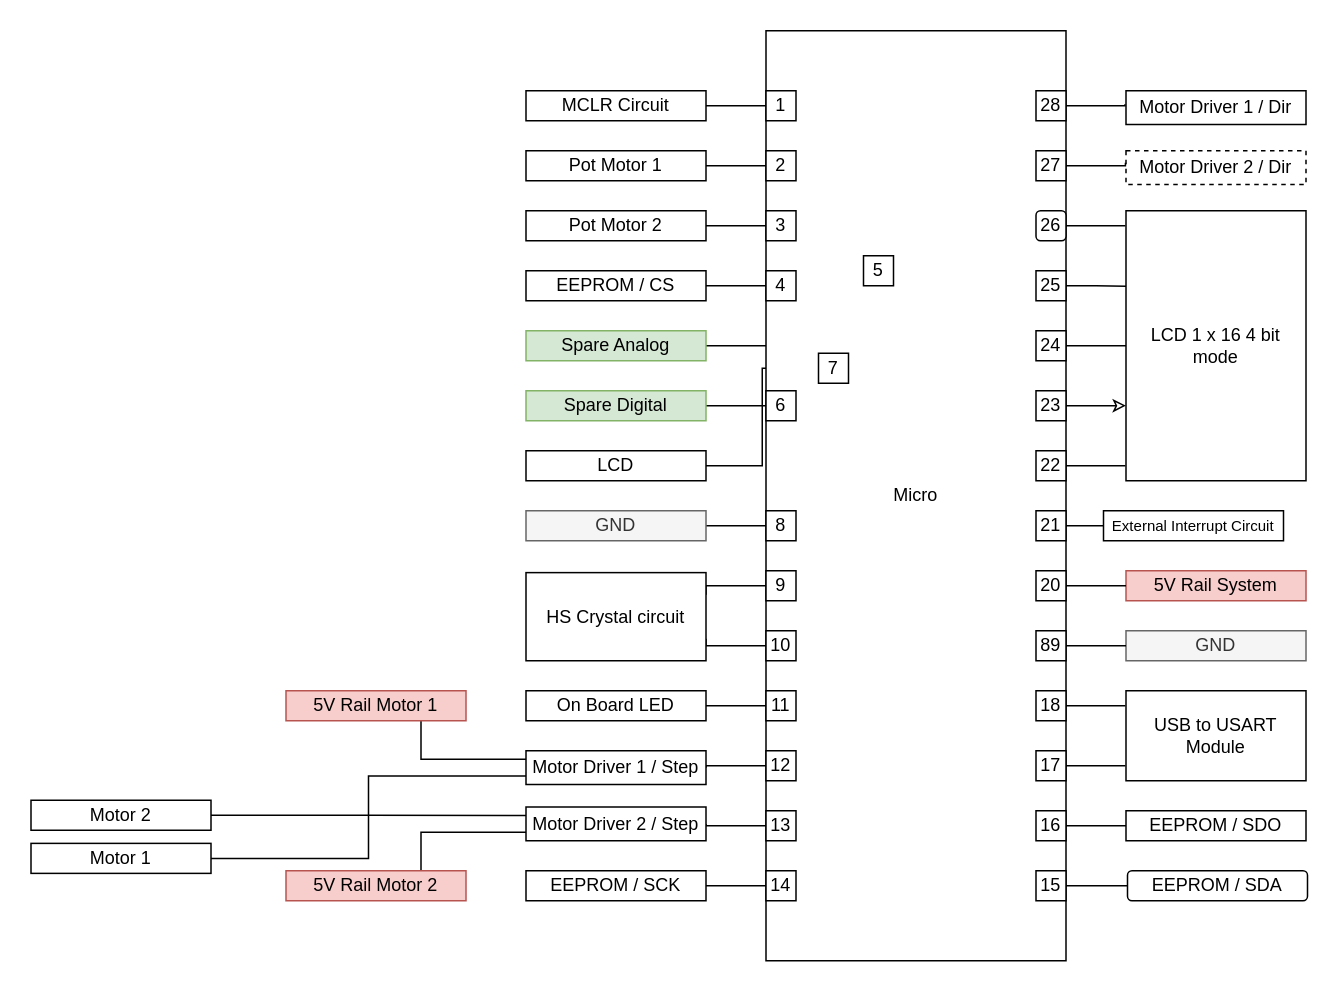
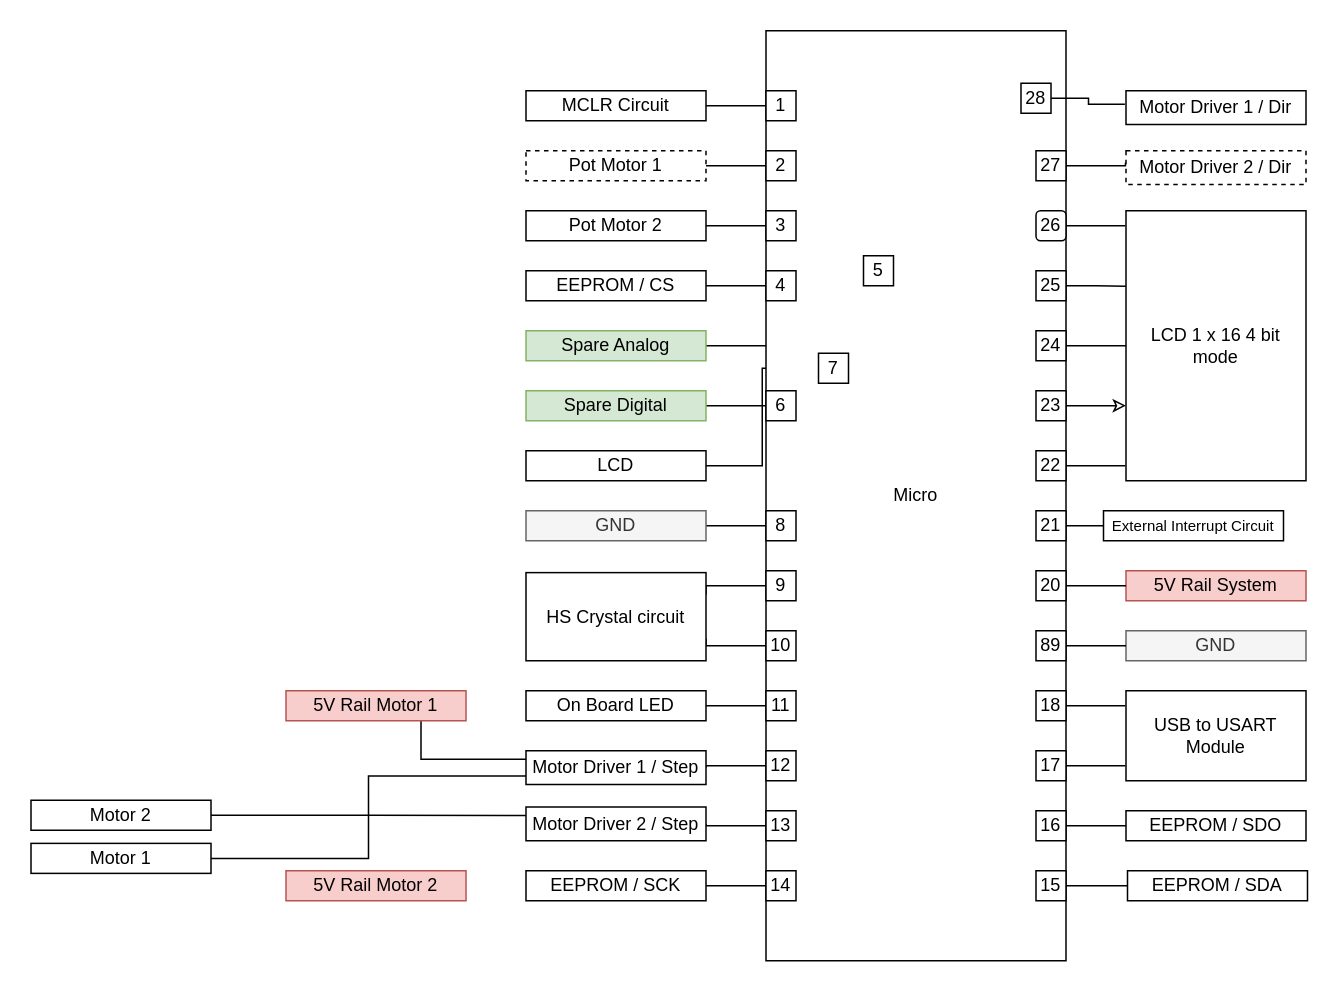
(1051, 106) -> (1036, 98)
(616, 166) -> (616, 166)
(454, 832) -> none
(1217, 886) -> (1217, 886)
